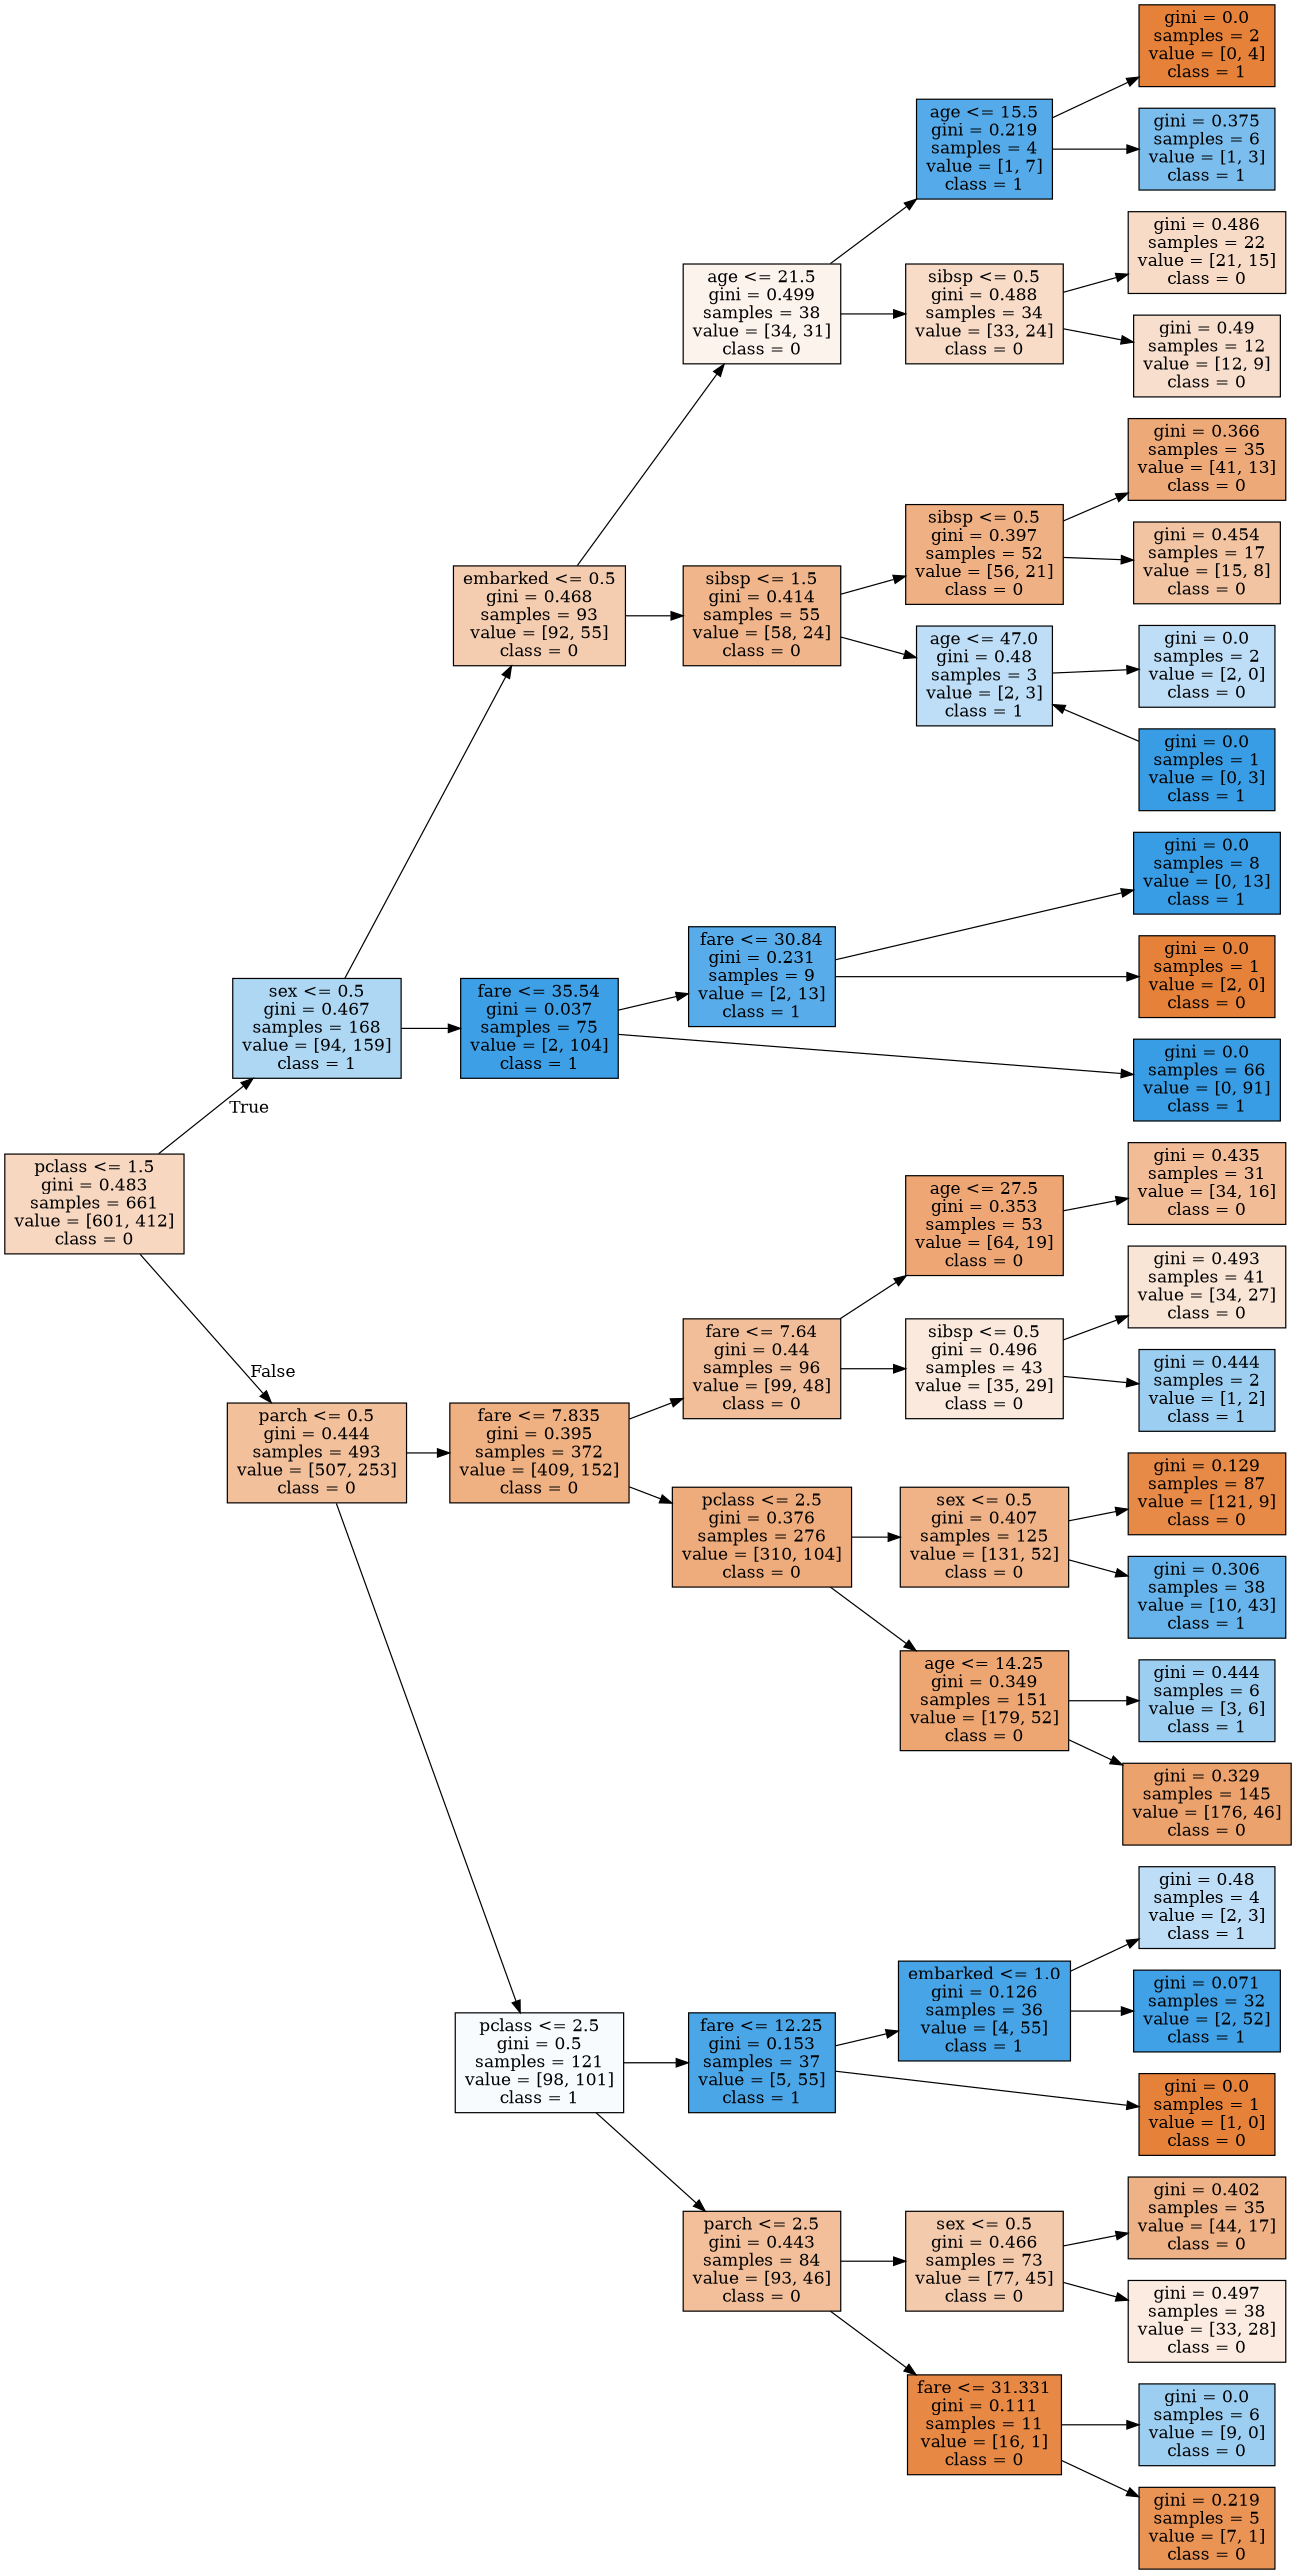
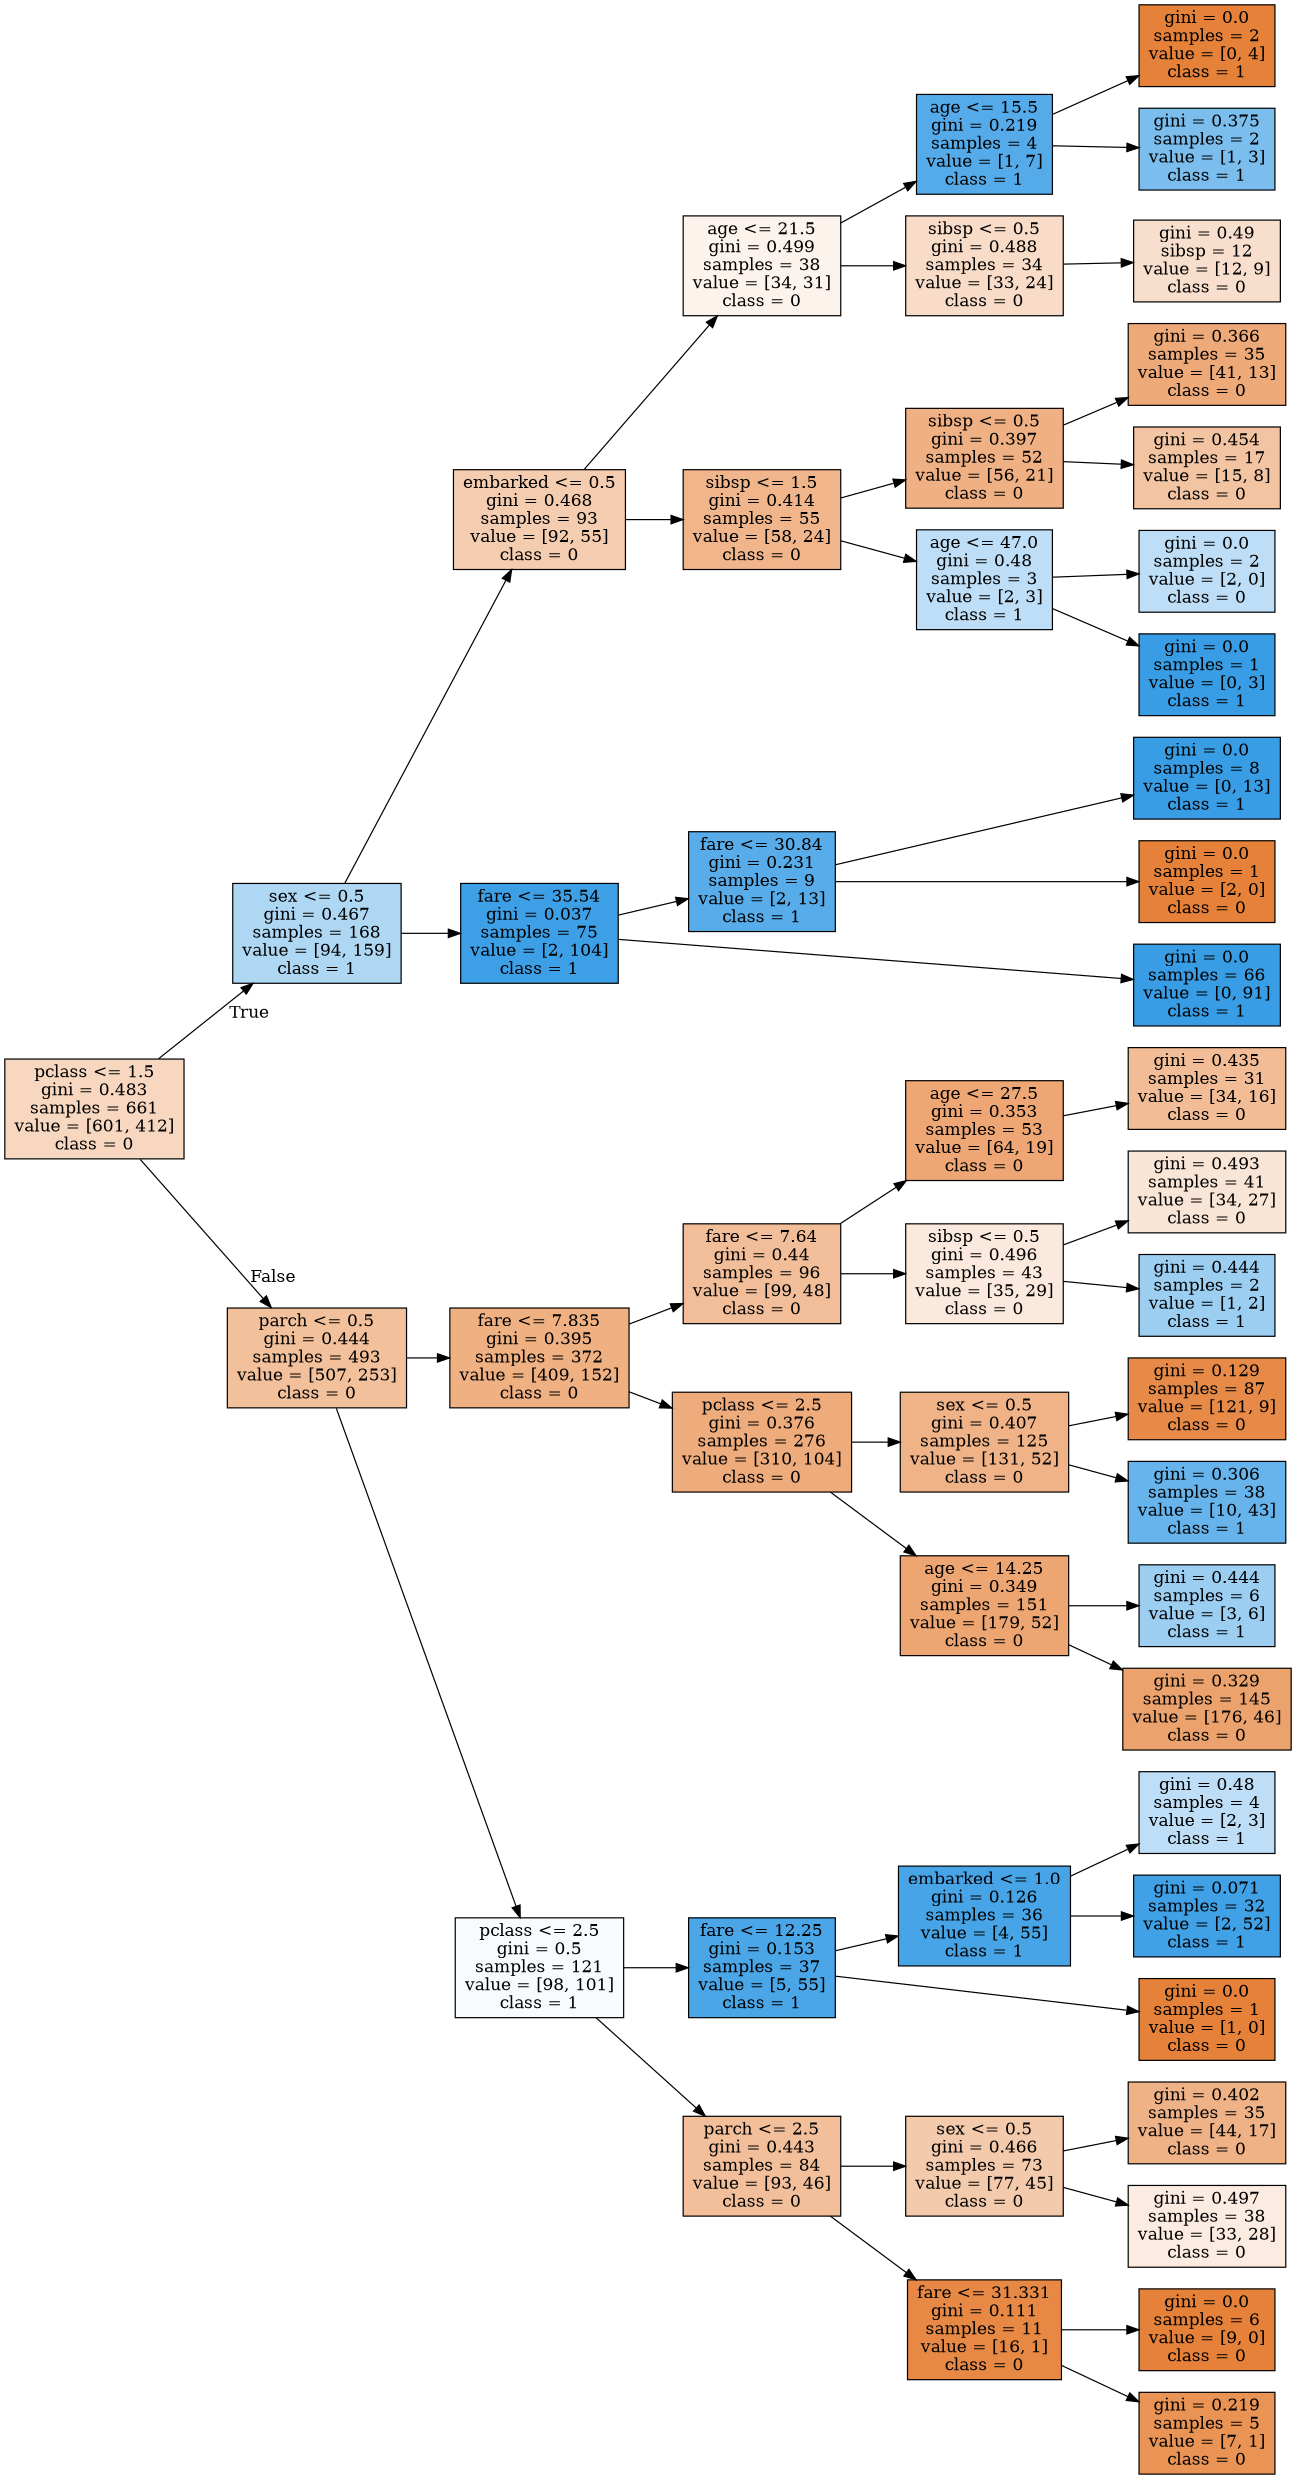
(1207, 149) -> (1207, 149)
(1207, 253) -> none
(1207, 356) -> (1207, 261)
(1101, 725) -> (1090, 625)
(1207, 2425) -> (1207, 2330)
